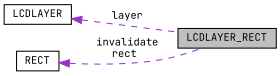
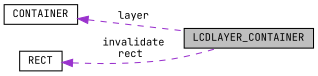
(38, 14) -> (41, 14)
(227, 38) -> (249, 38)
